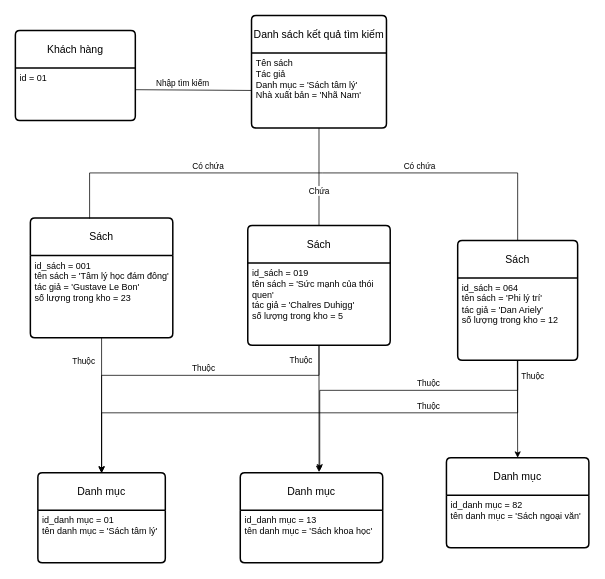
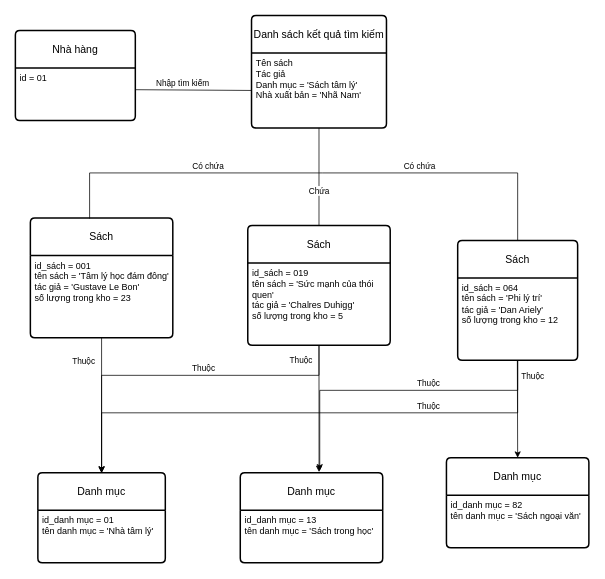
(75, 49) -> (75, 49)
(311, 526) -> (312, 532)
(102, 532) -> (100, 526)
